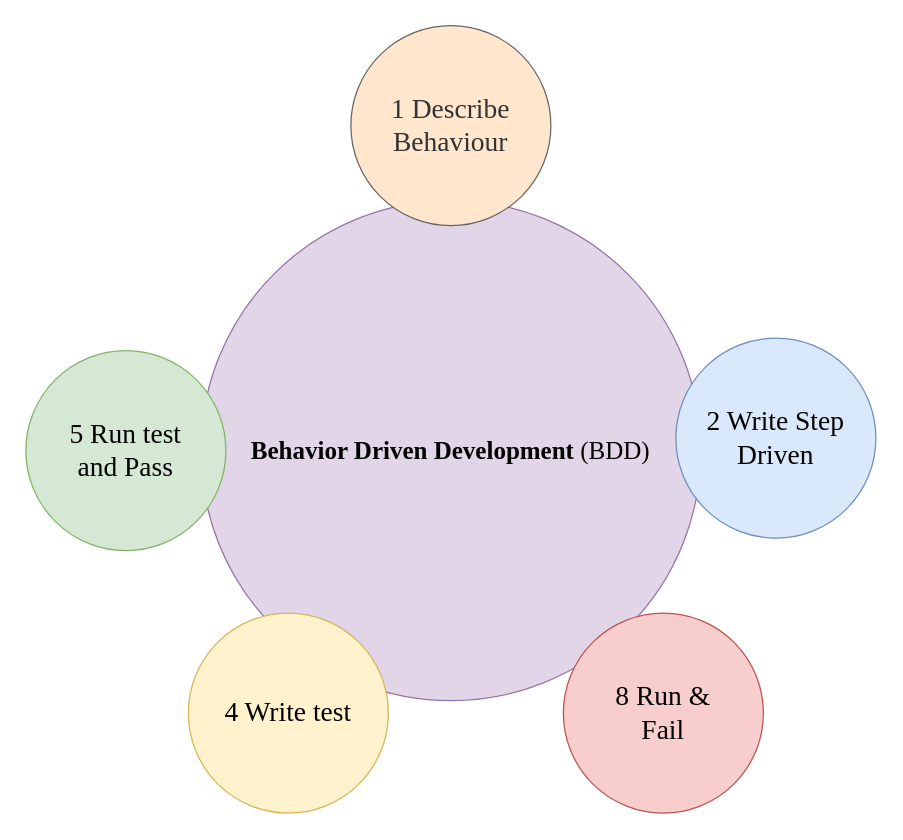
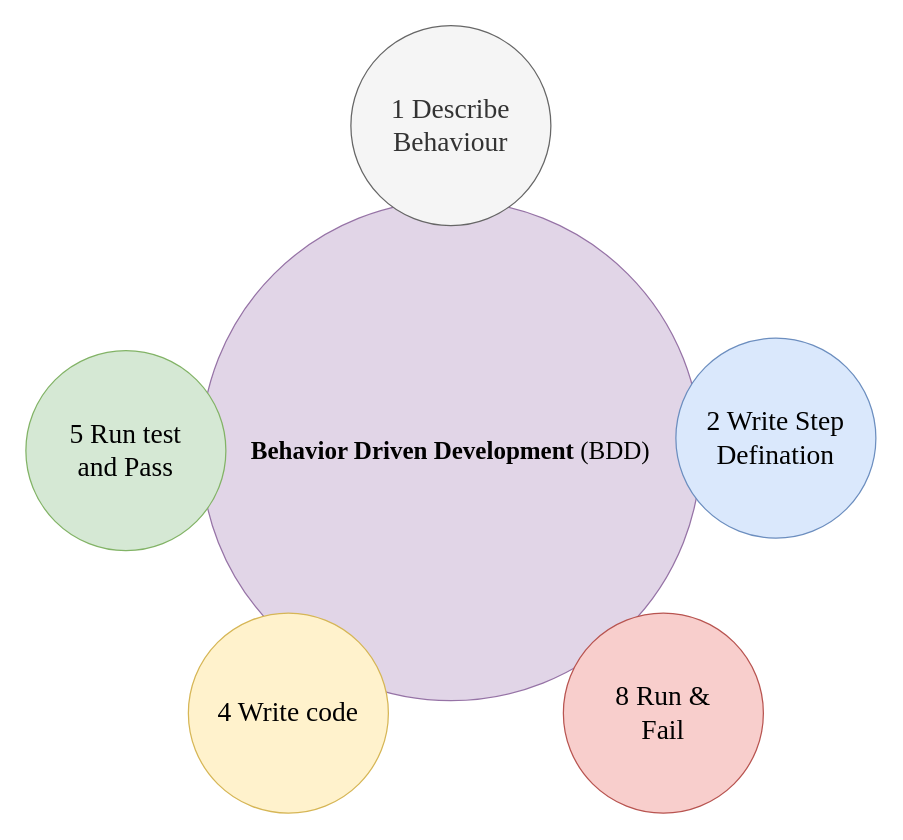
(451, 126) -> (451, 126)
(776, 438) -> (776, 438)
(288, 713) -> (288, 713)
